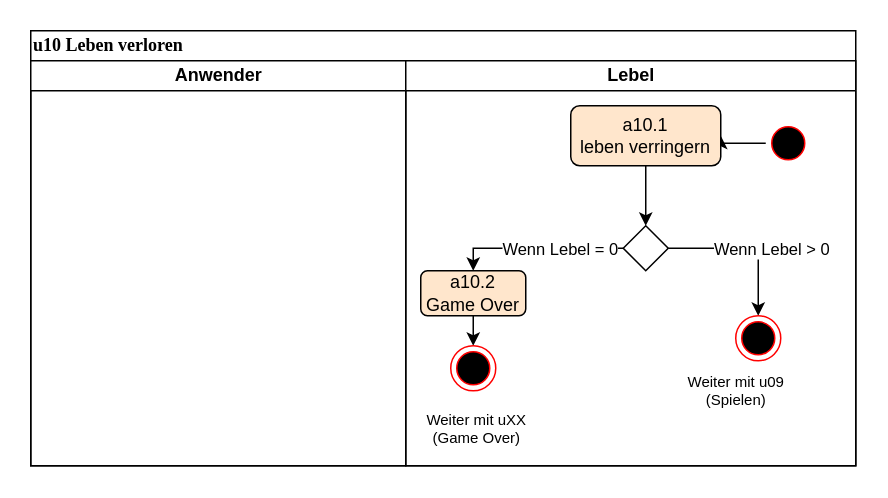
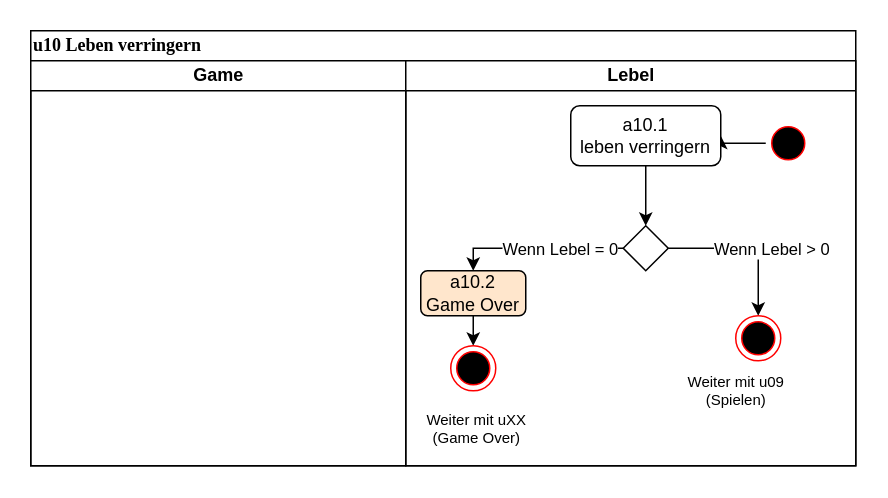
(117, 46) -> (128, 46)
(219, 76) -> (219, 76)
(646, 136) -> (646, 136)
